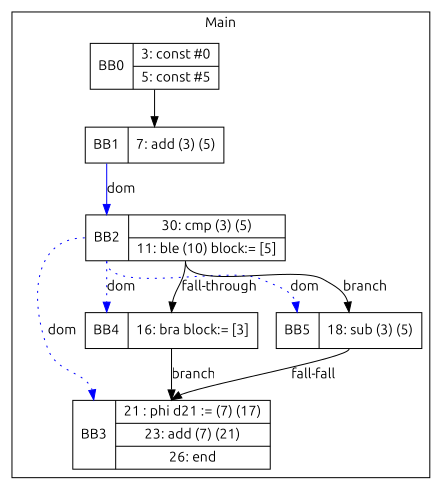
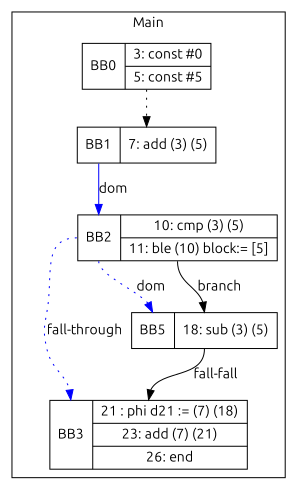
(155, 103) -> (147, 103)
(207, 226) -> (199, 226)
(62, 331) -> (85, 331)
(172, 331) -> none
(193, 411) -> (170, 411)
